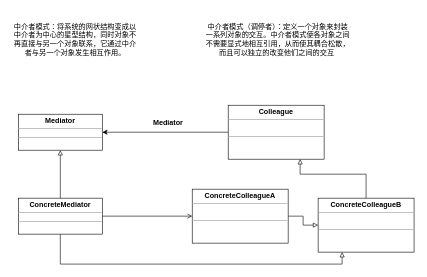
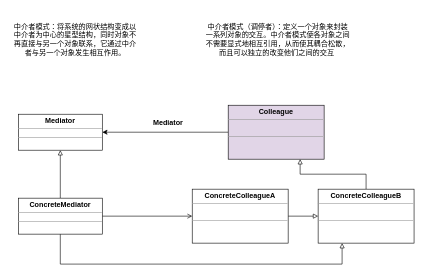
(276, 132) -> (276, 132)
(366, 225) -> (366, 216)
